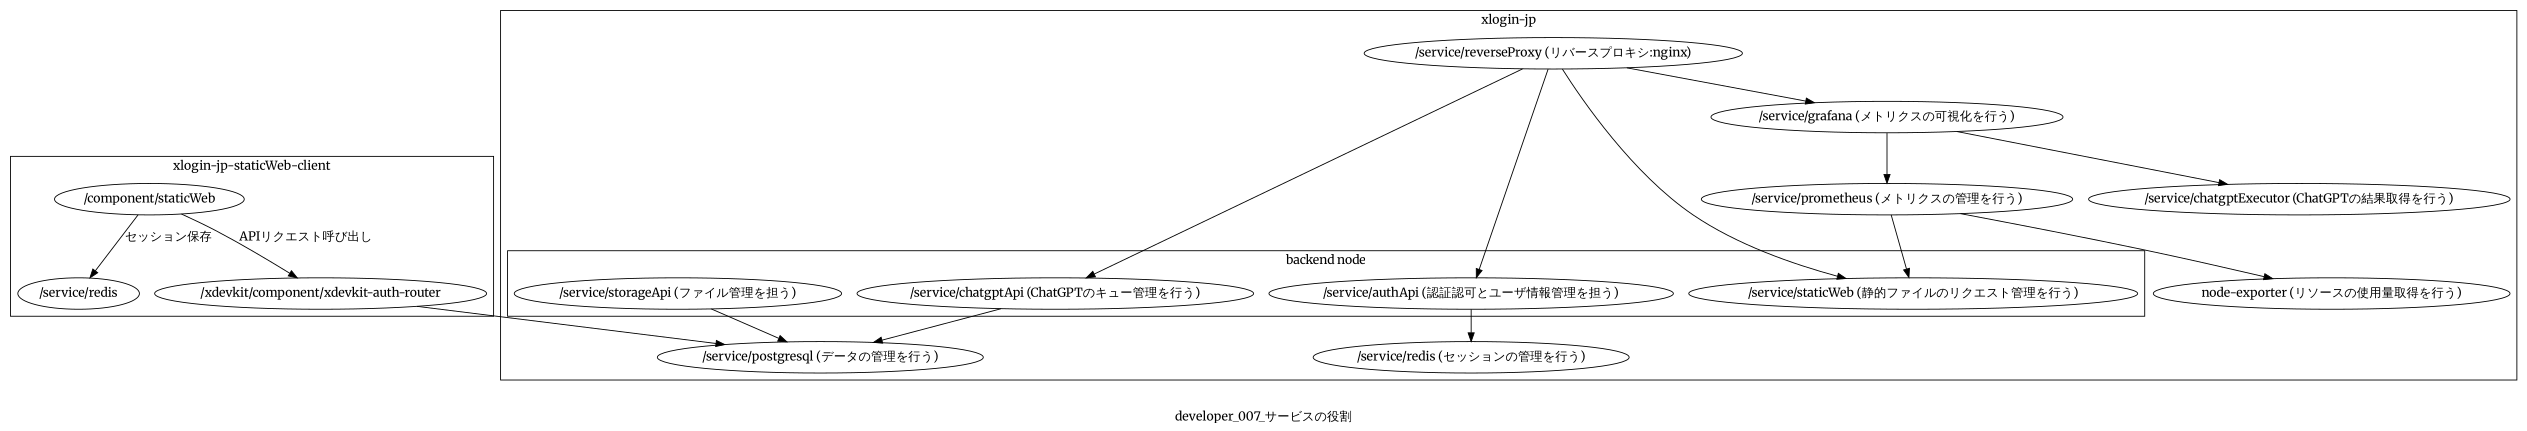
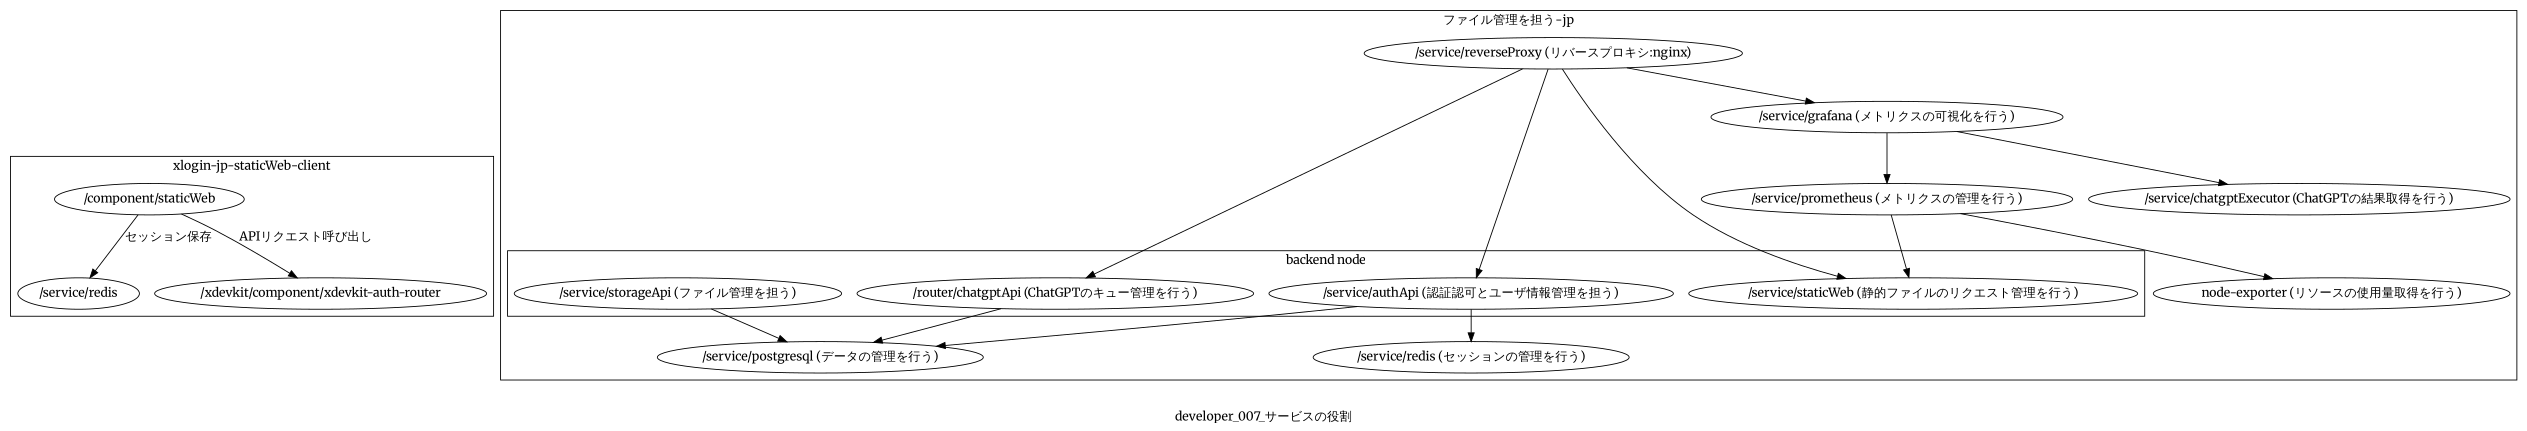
(1509, 21) -> (1509, 21)
(1055, 294) -> (1055, 294)
(566, 325) -> (1151, 327)
